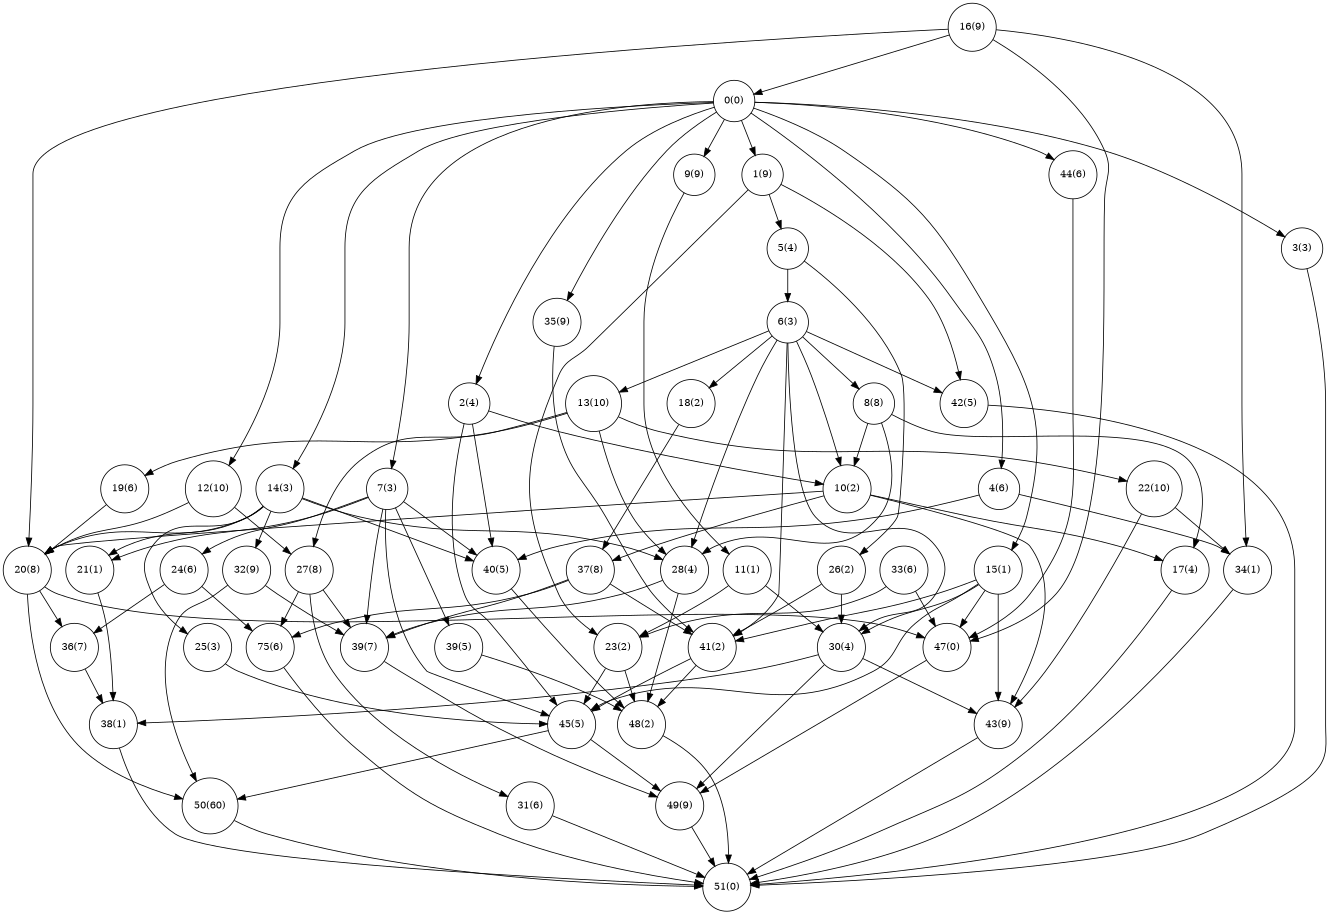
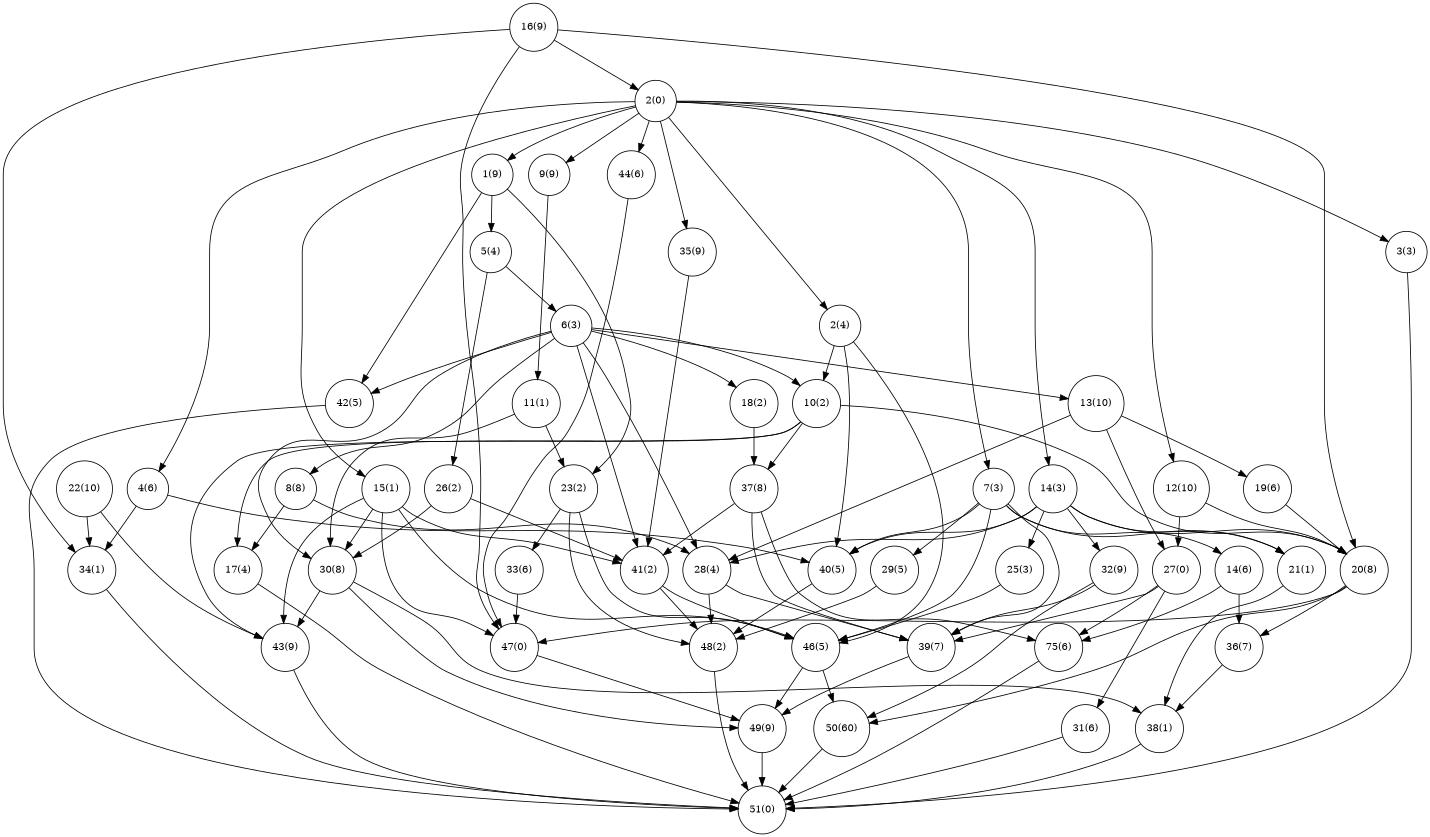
(734, 101) -> (656, 101)
(862, 441) -> none
(868, 451) -> none
(184, 570) -> (1239, 570)
(309, 570) -> (1176, 570)
(811, 611) -> (553, 519)
(459, 647) -> (895, 570)
(841, 647) -> (332, 570)
(572, 725) -> (816, 647)
